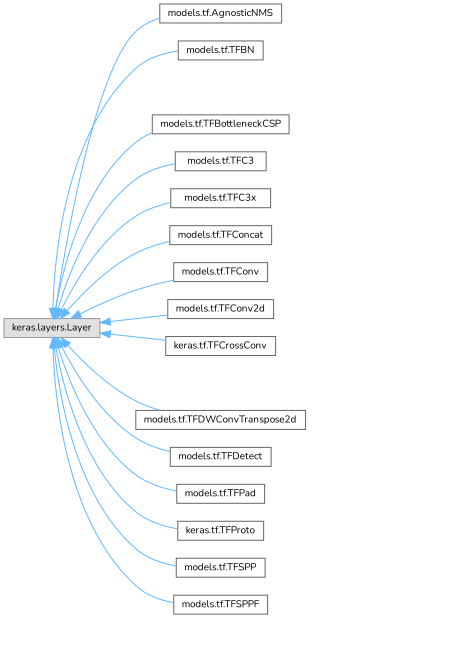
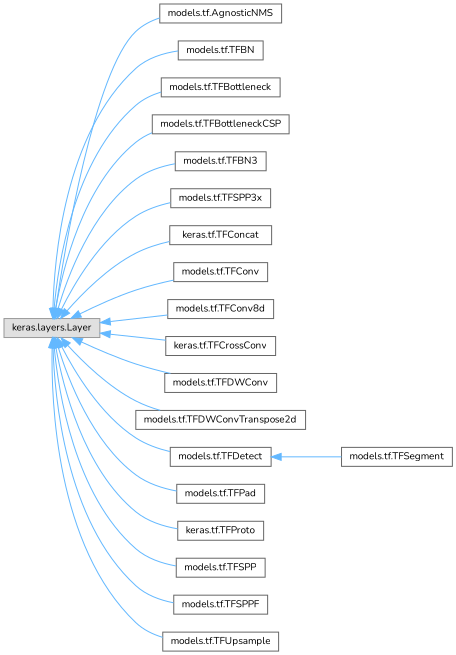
none -> (221, 87)
(221, 161) -> (221, 161)
(221, 198) -> (221, 198)
(221, 235) -> (221, 235)
(221, 309) -> (221, 309)
none -> (221, 383)
none -> (397, 457)
none -> (221, 642)
